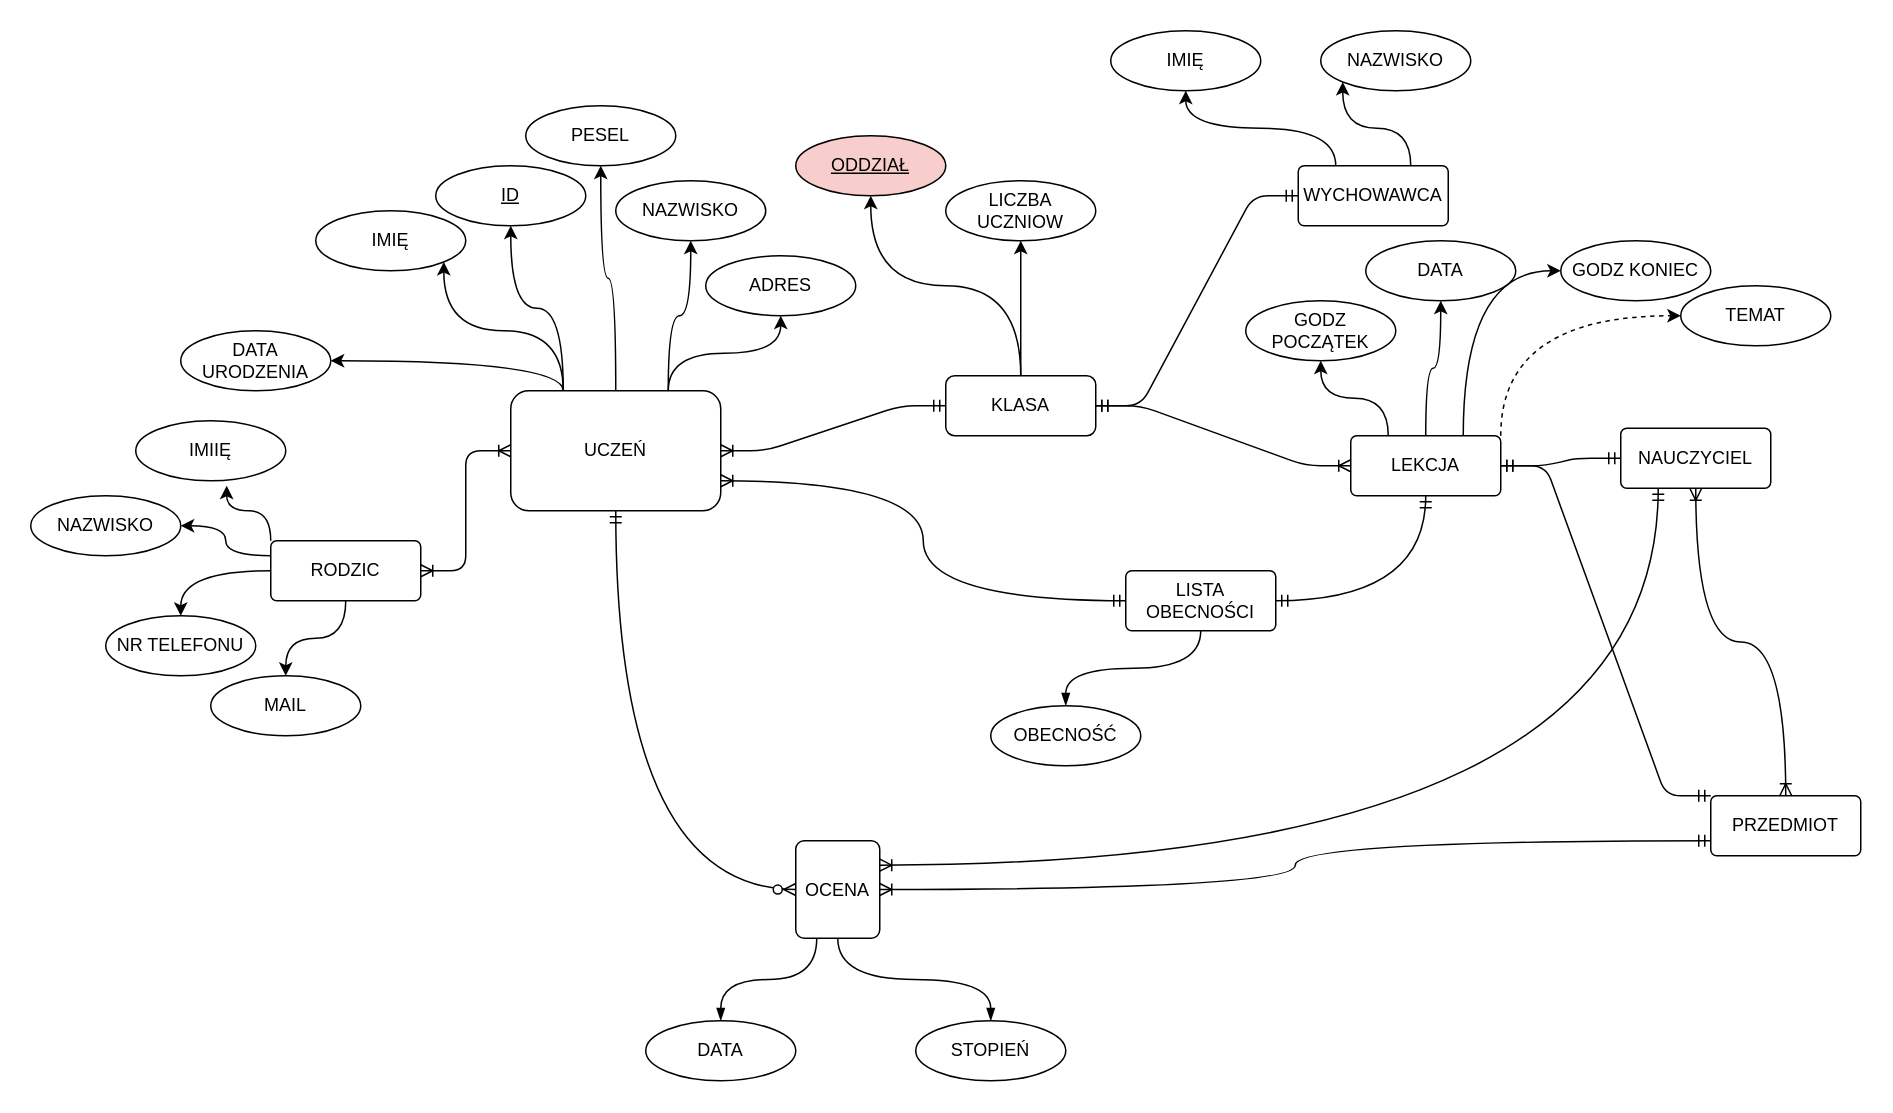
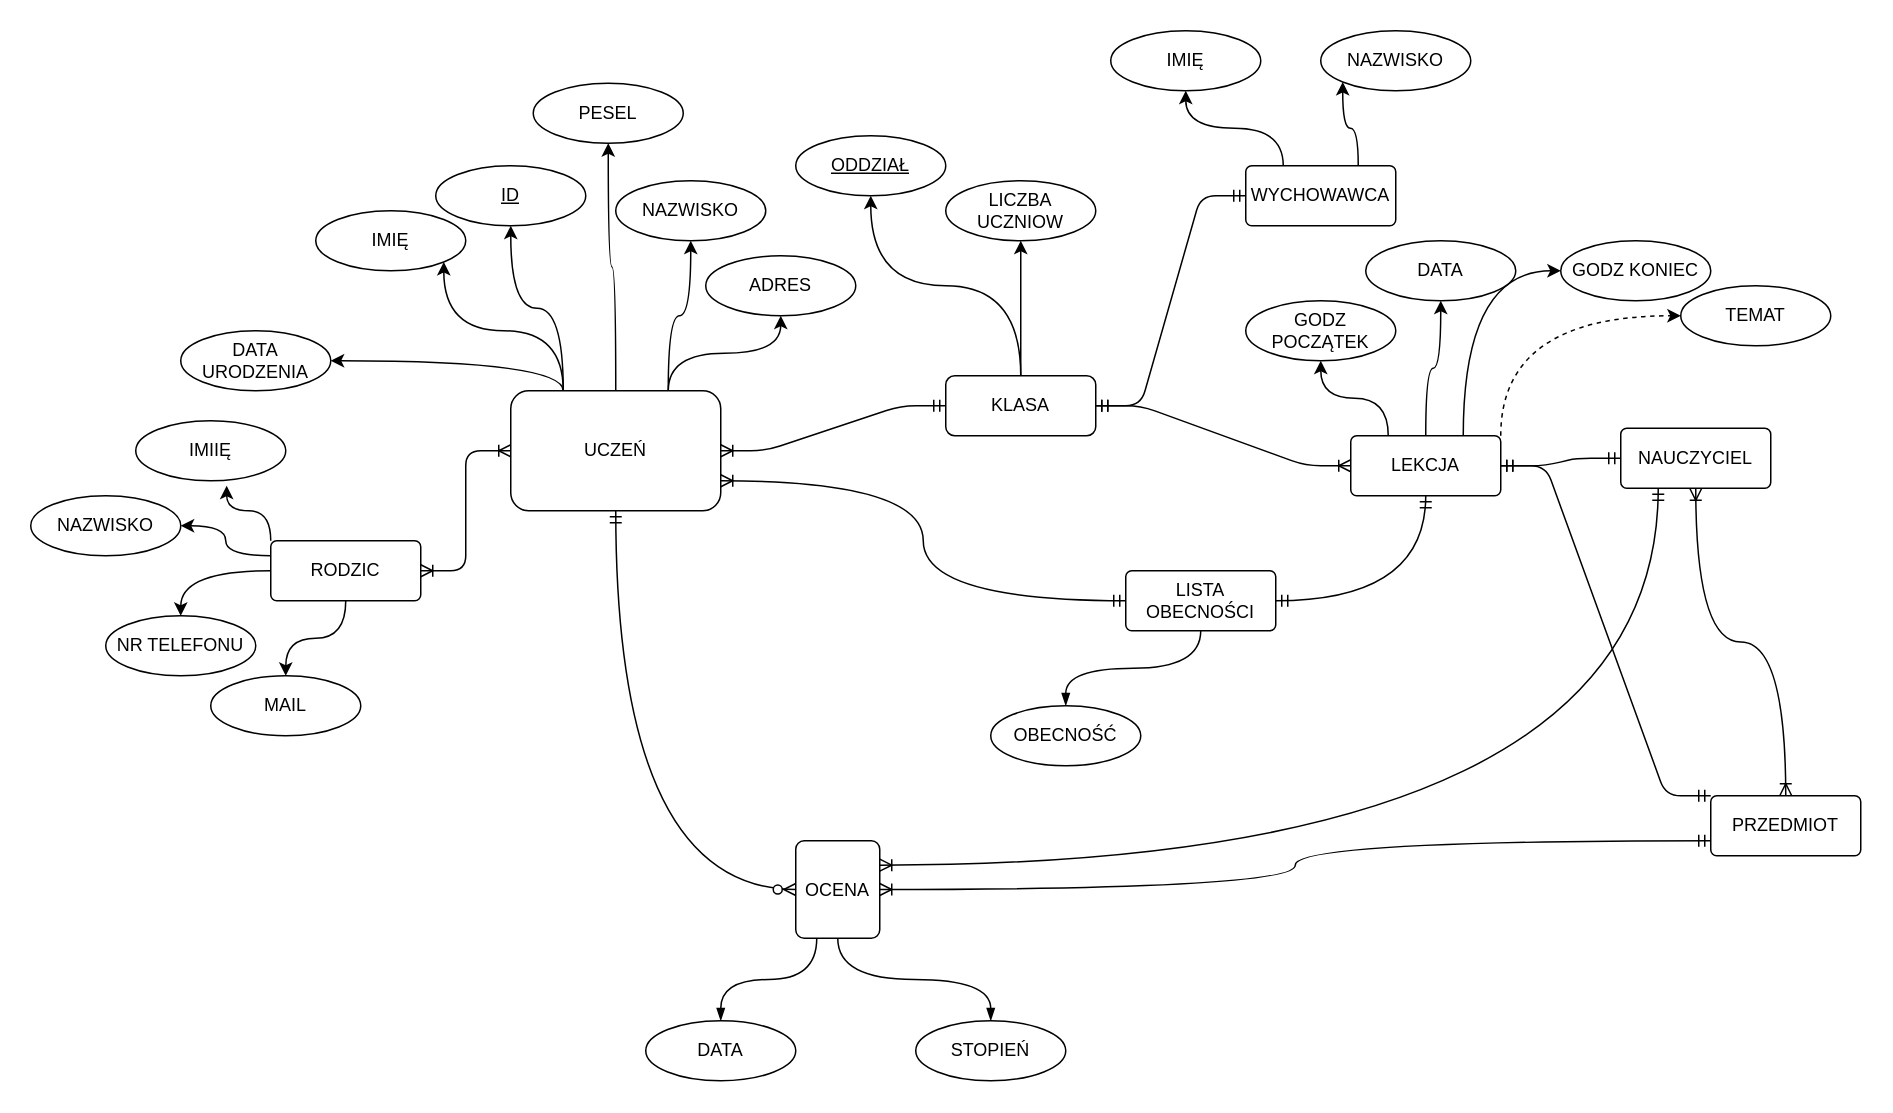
(601, 136) -> (608, 113)
(871, 166) -> (871, 166)
(1373, 196) -> (1321, 196)
